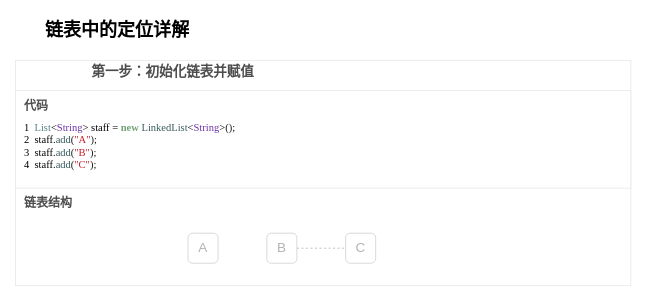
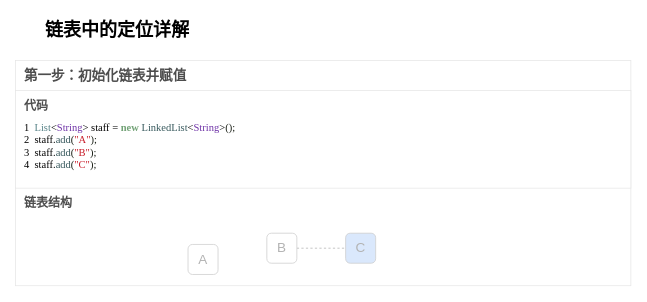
(180, 72) -> (113, 75)
(203, 248) -> (203, 259)
(360, 248) -> (360, 248)
